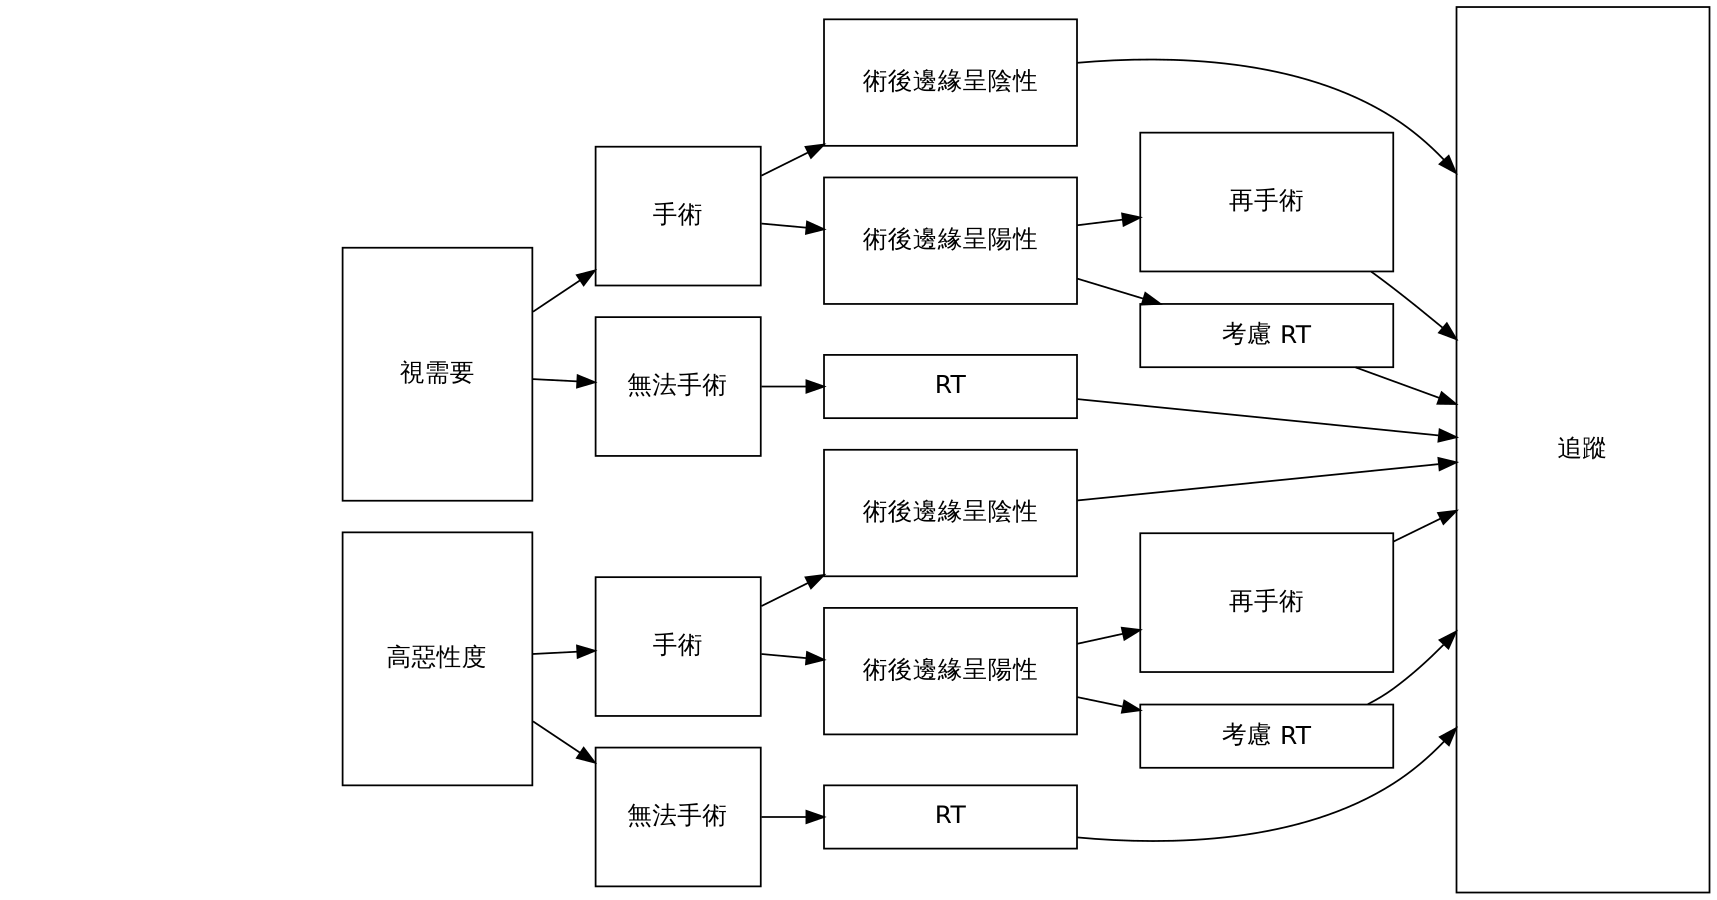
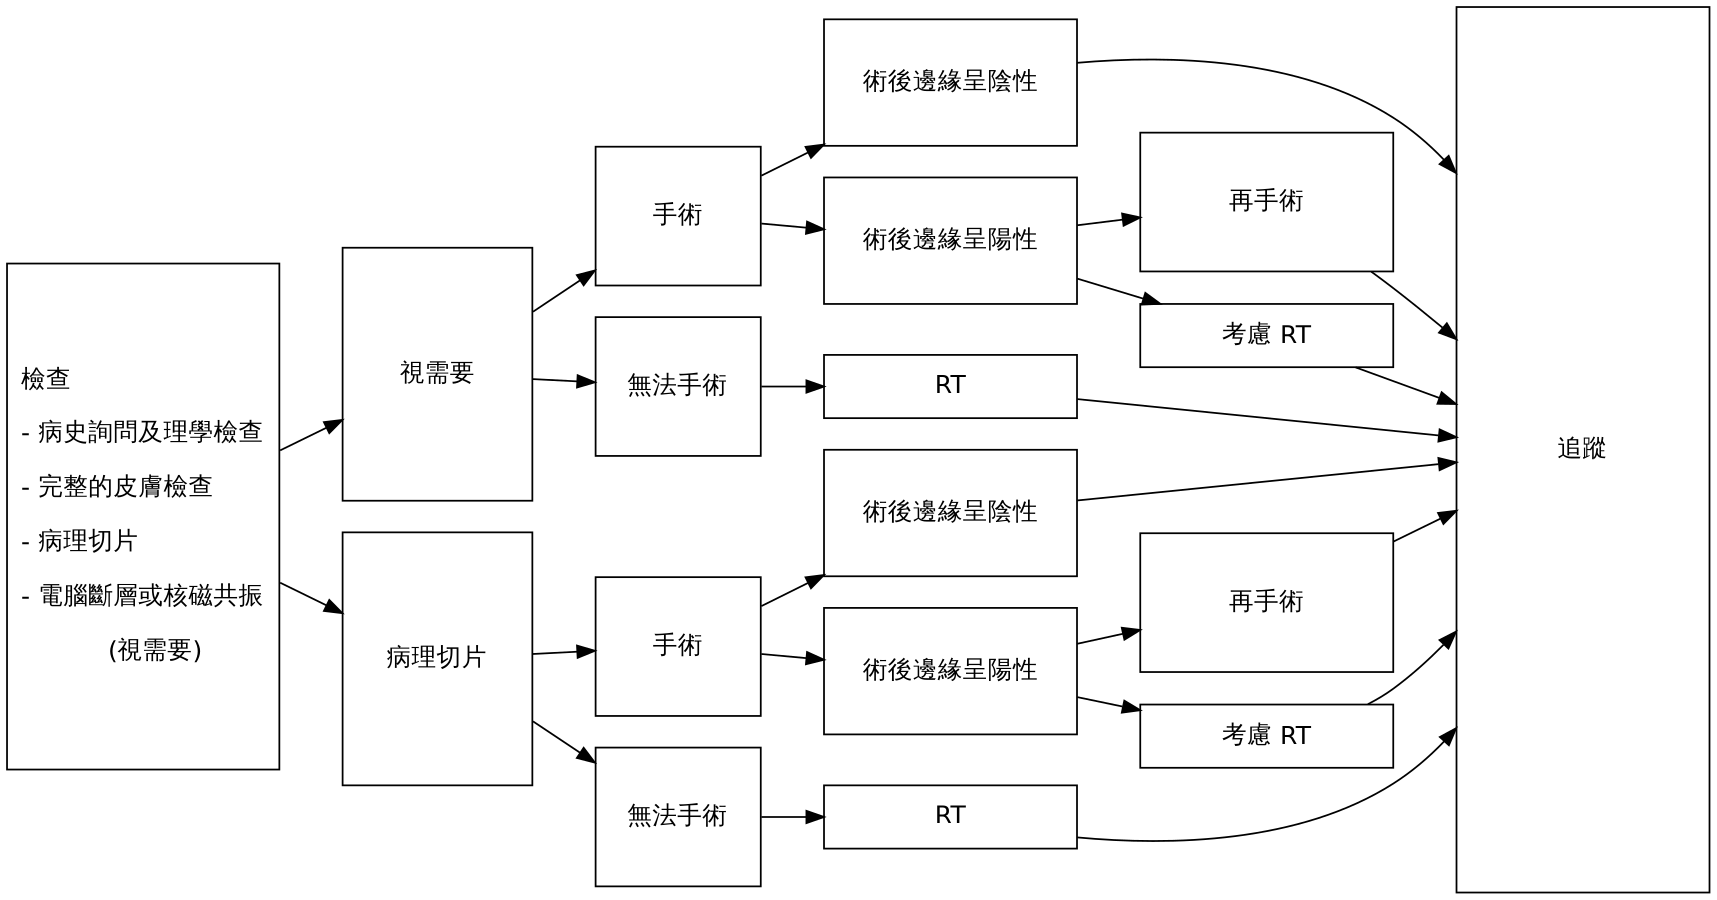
none -> (143, 517)
(437, 659) -> (437, 659)
